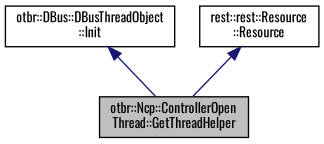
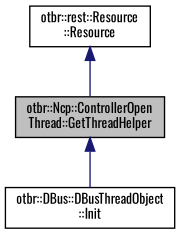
(259, 26) -> (90, 26)
(137, 77) -> (90, 169)
